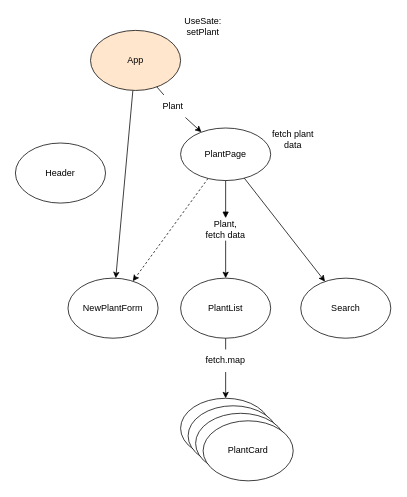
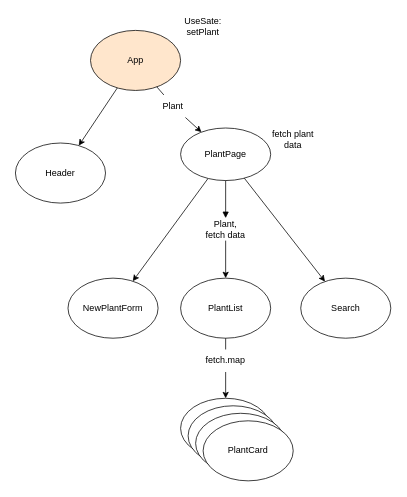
(124, 181) -> (99, 115)
(172, 228) -> (172, 228)
